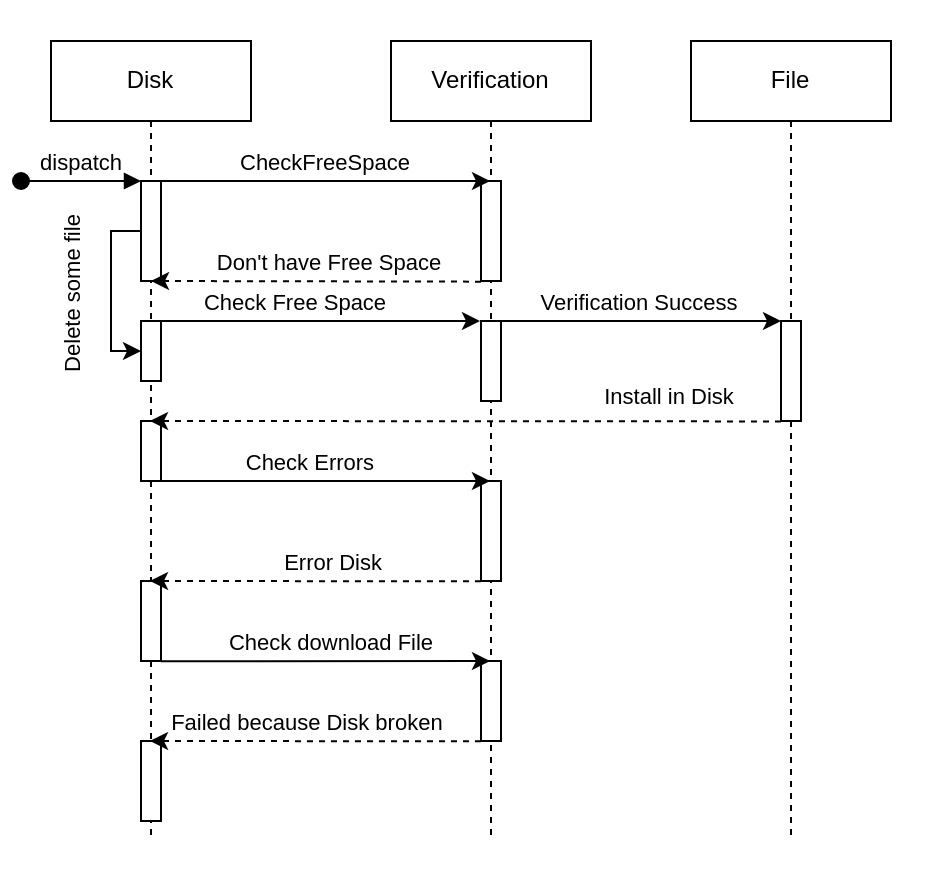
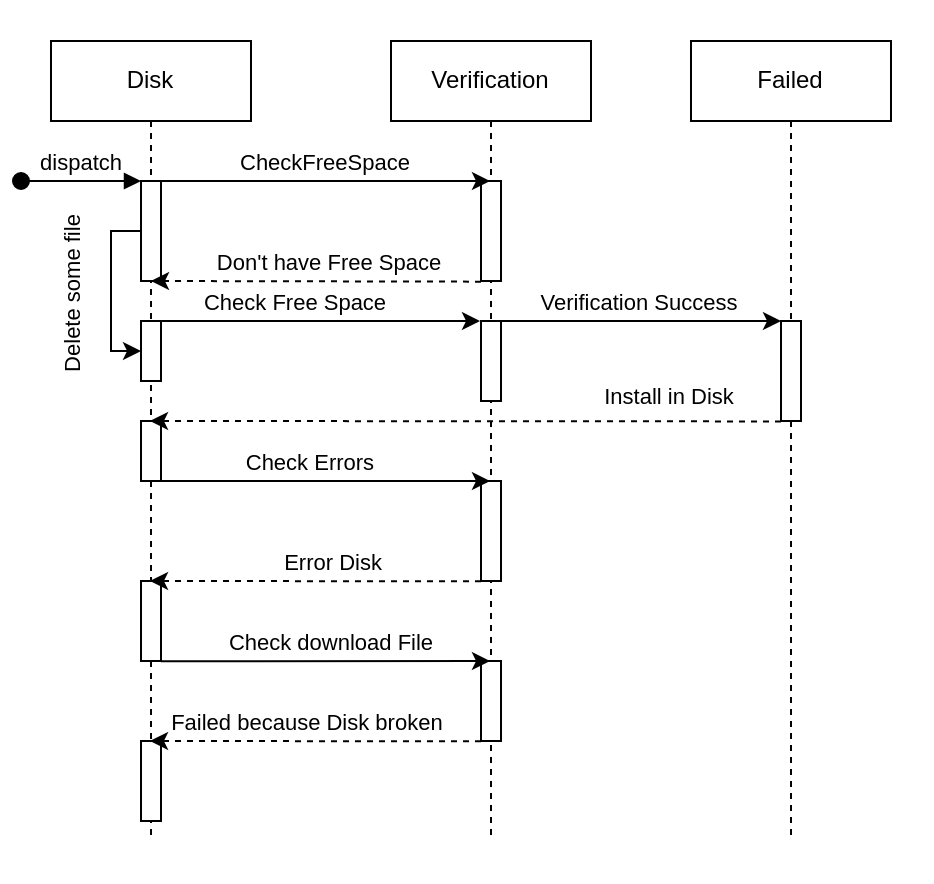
(791, 81) -> (791, 81)
